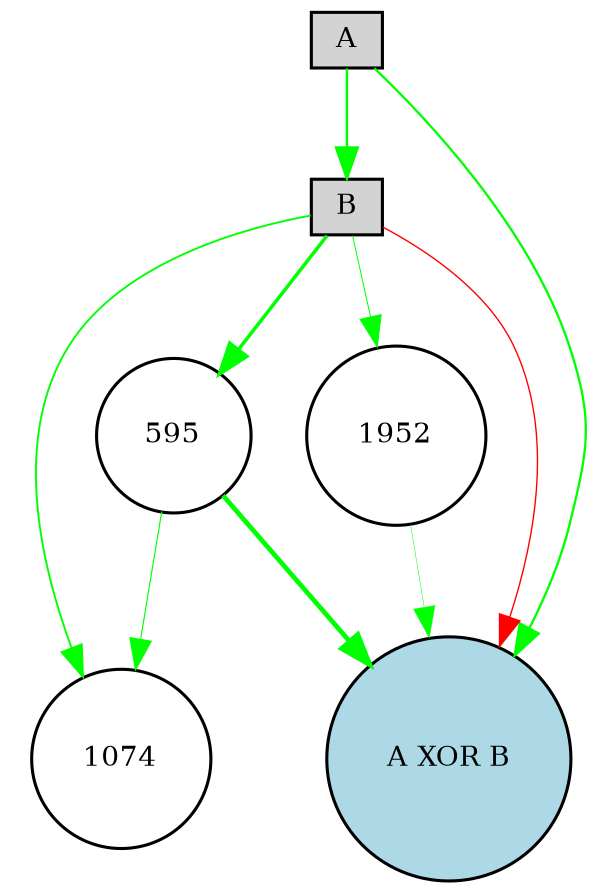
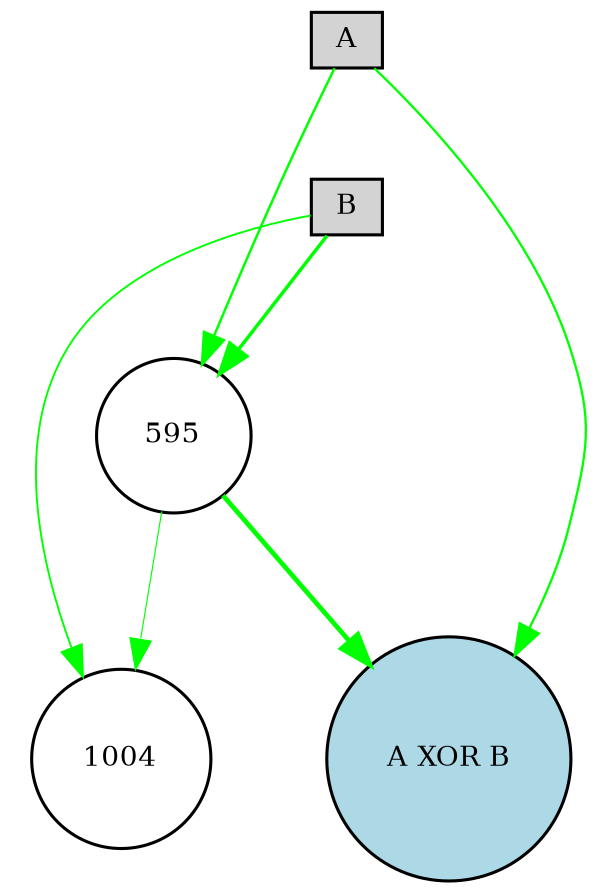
(347, 108) -> (272, 201)
(529, 392) -> none
(396, 436) -> none
(121, 759) -> (121, 759)
